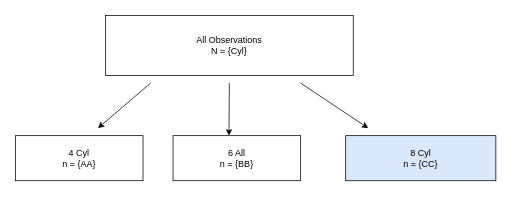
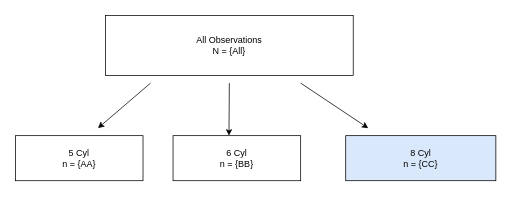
(229, 45) -> (229, 45)
(79, 158) -> (79, 158)
(237, 158) -> (237, 158)
